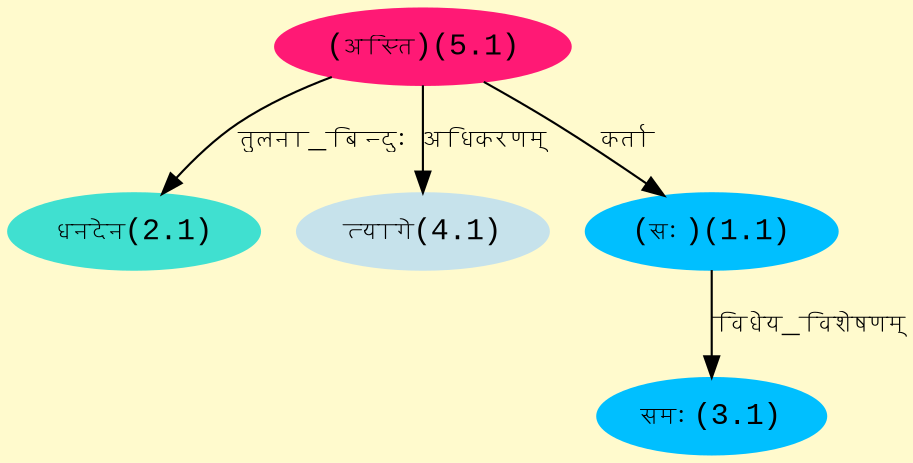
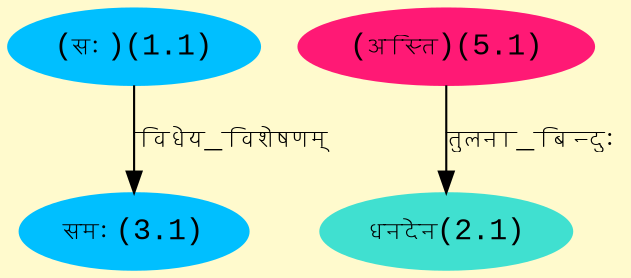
(567, 131) -> none
(423, 231) -> none
